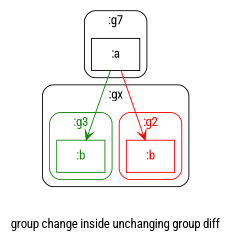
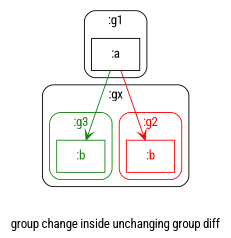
(116, 21) -> (116, 21)
